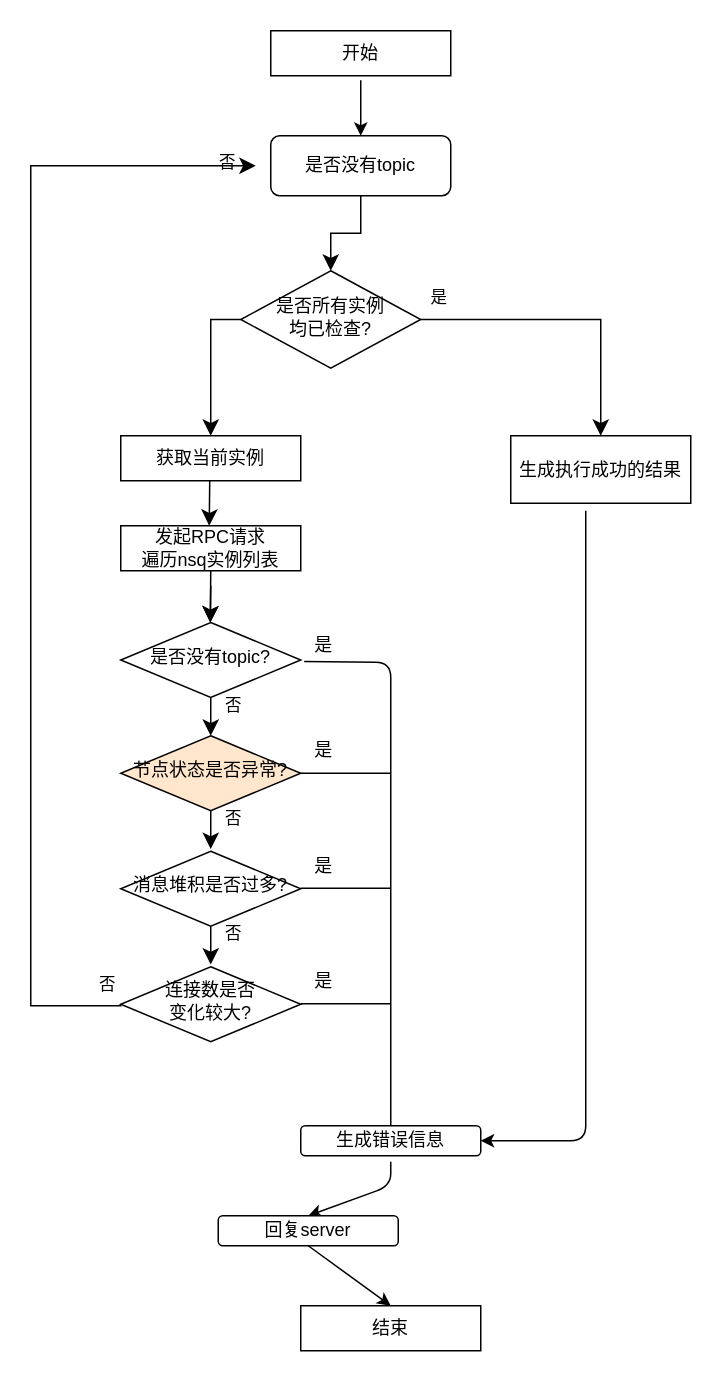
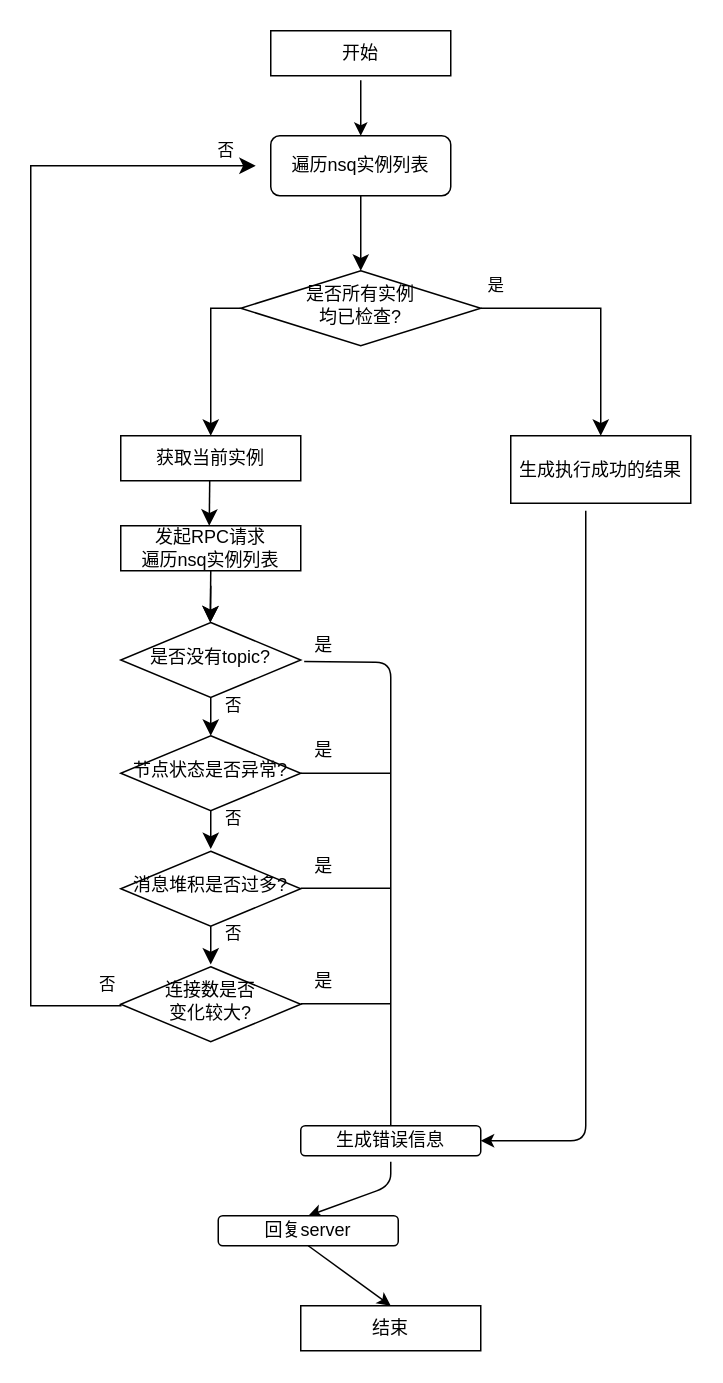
(361, 166) -> (361, 166)
(331, 320) -> (361, 308)
(211, 773) -> (211, 773)
